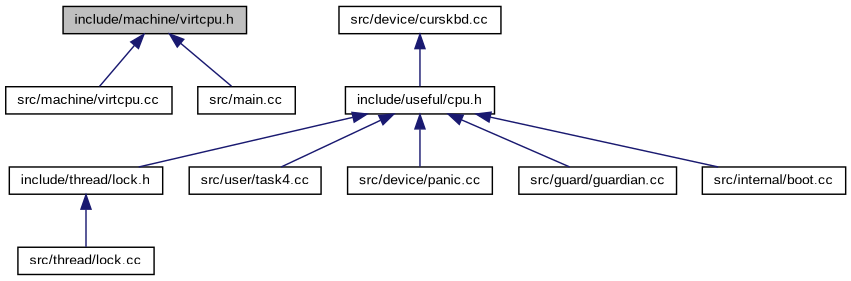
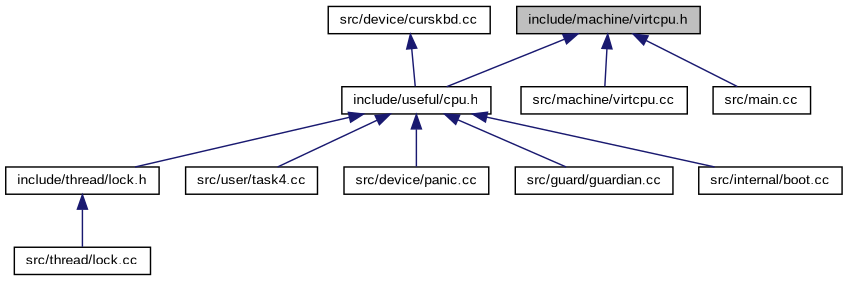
none -> (506, 63)
